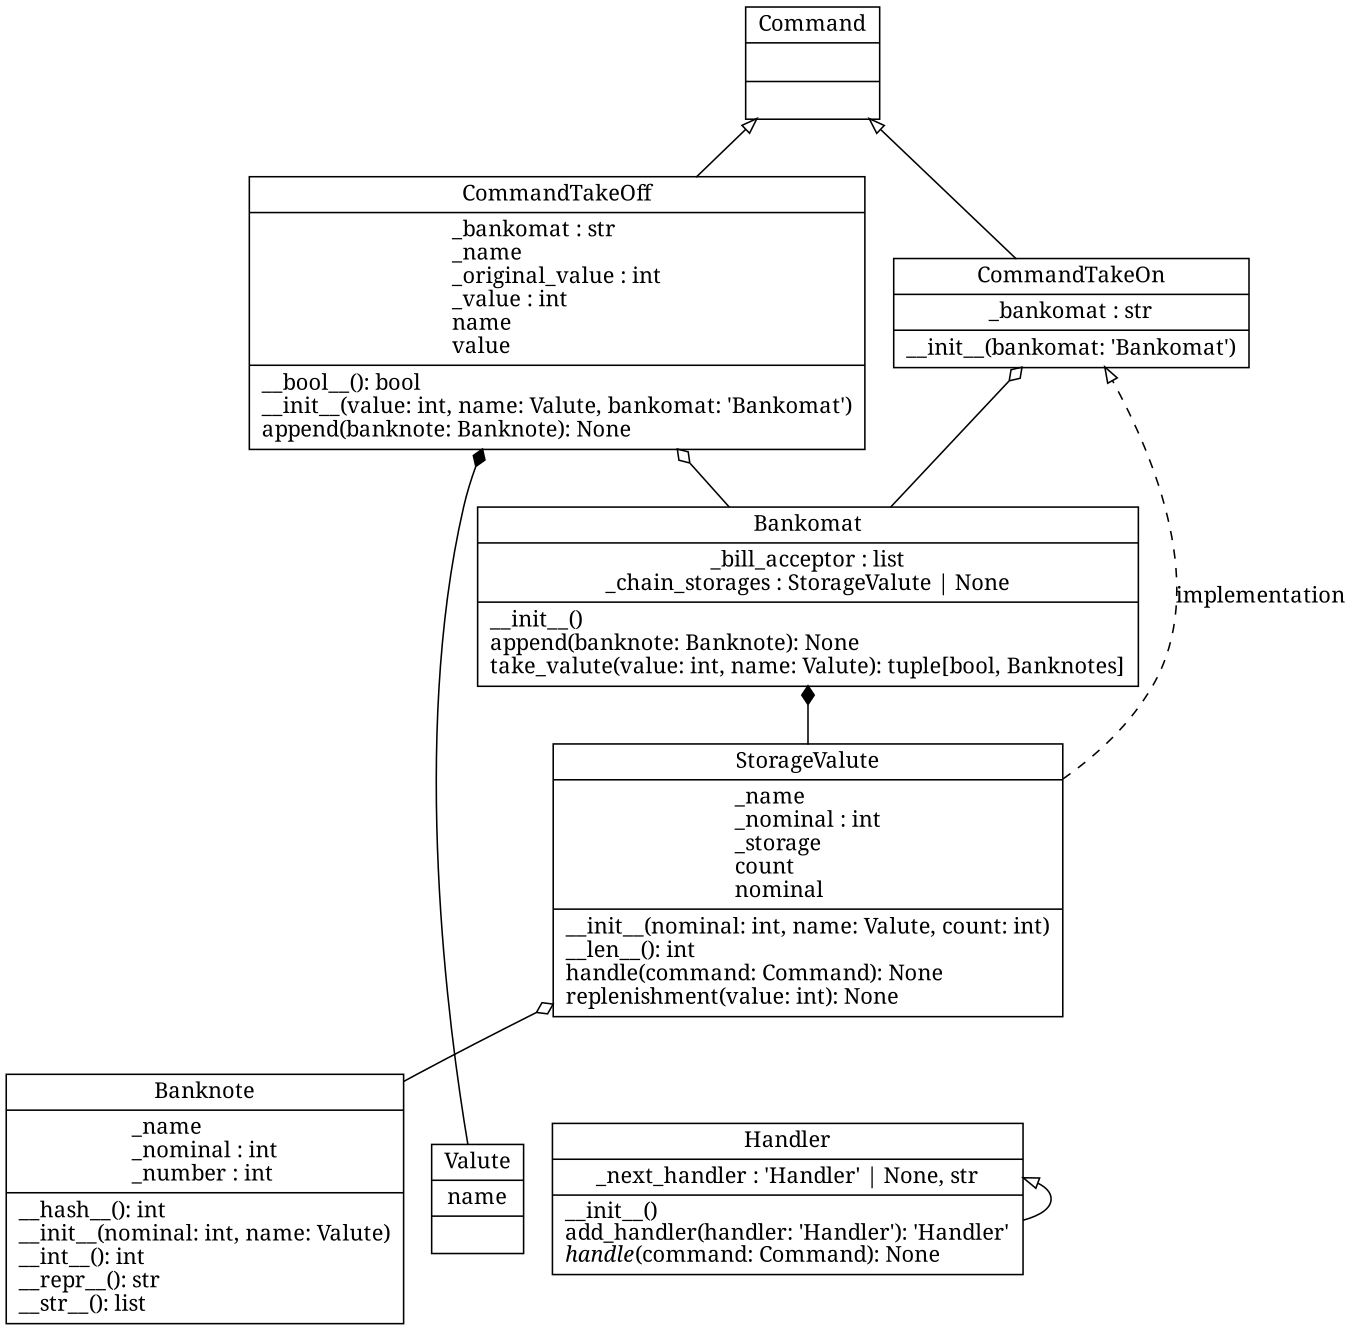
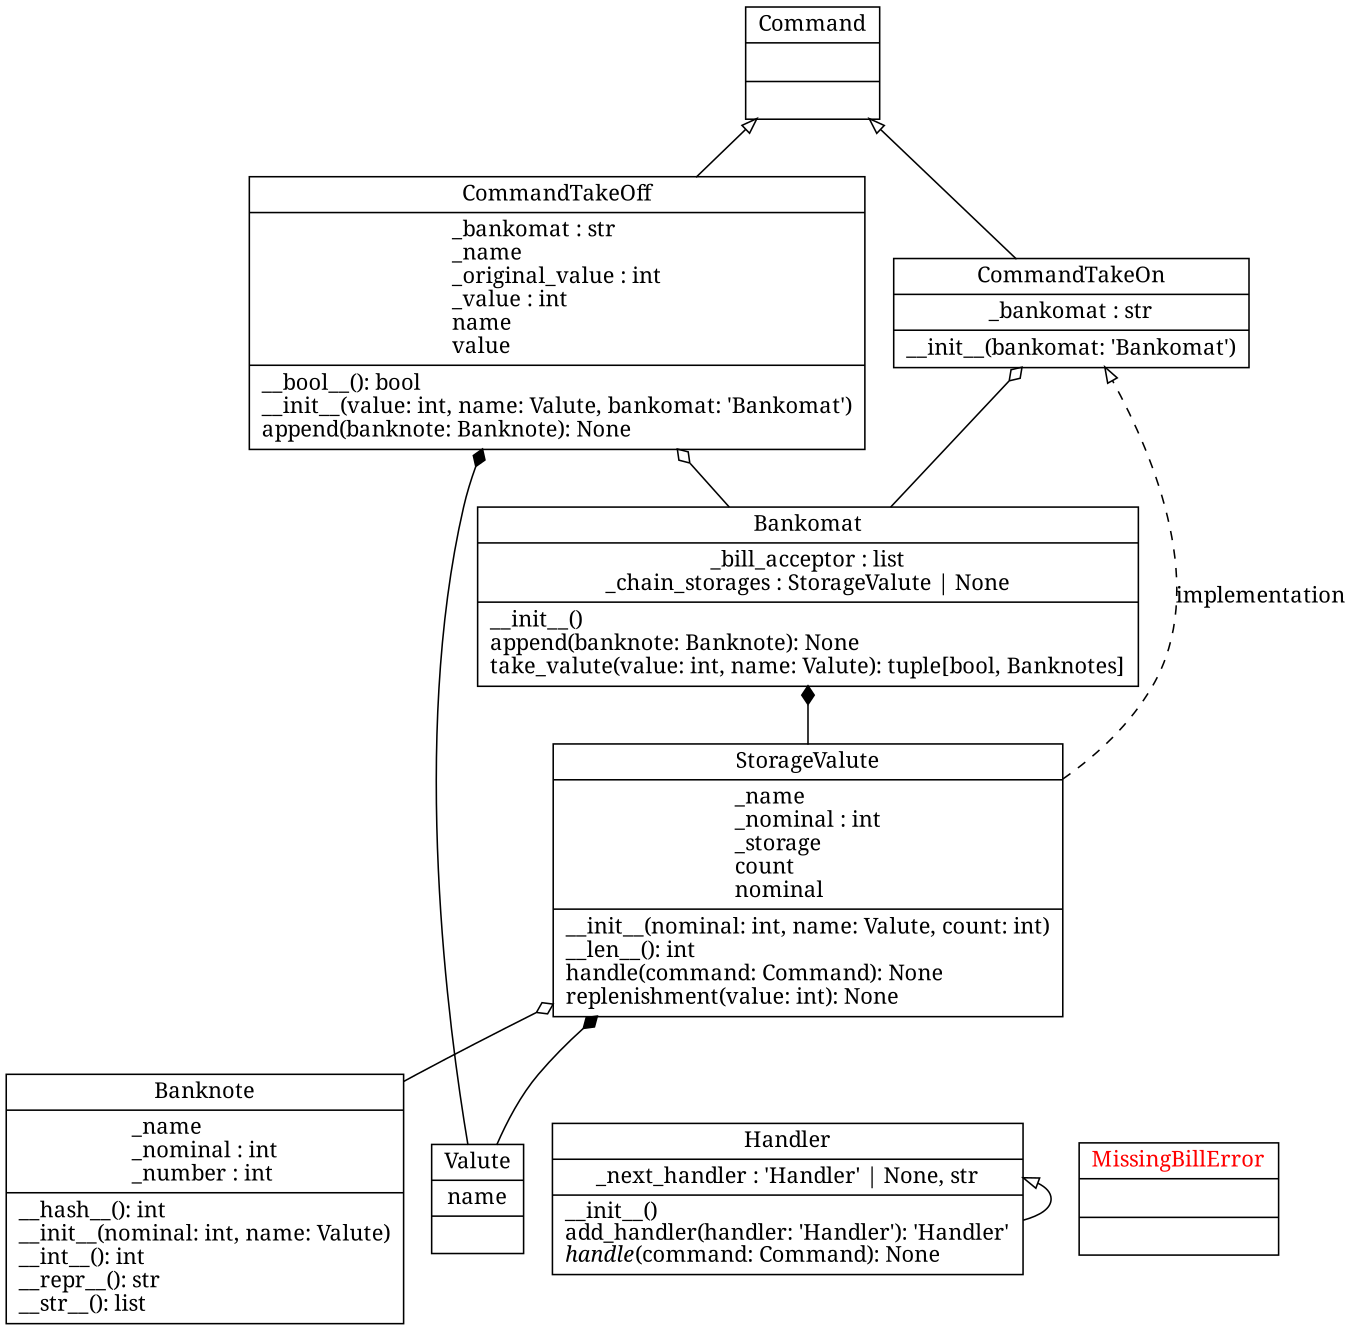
none -> (533, 1081)
none -> (1179, 1199)
